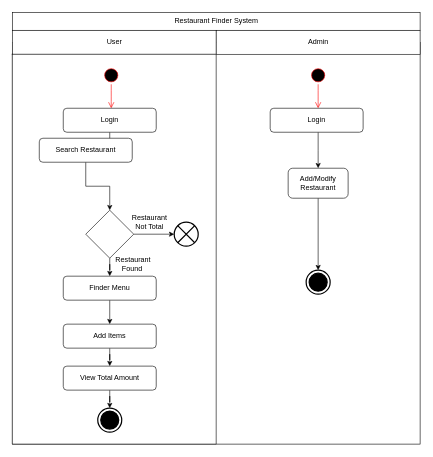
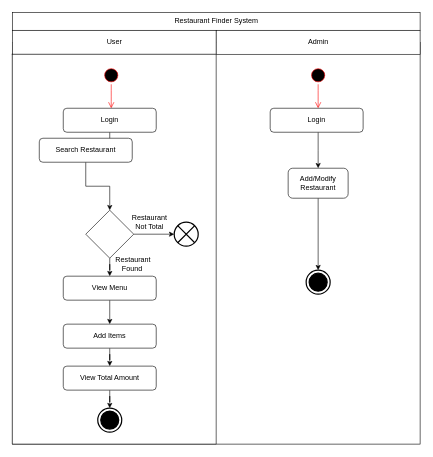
(110, 288) -> (110, 288)
